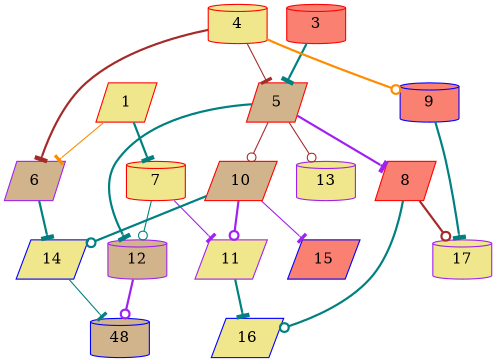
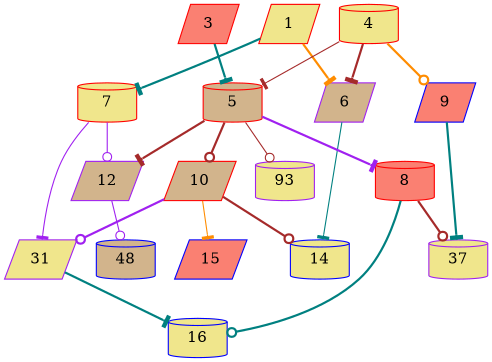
(316, 24) -> (209, 24)
(277, 102) -> (233, 102)
(430, 102) -> (445, 102)
(148, 133) -> (174, 139)
(261, 138) -> (218, 138)
(83, 140) -> (317, 63)
(326, 181) -> (285, 181)
(406, 181) -> (405, 181)
(149, 212) -> (107, 137)
(156, 216) -> (254, 216)
(43, 218) -> (333, 178)
(280, 218) -> (205, 218)
(52, 259) -> (320, 259)
(137, 259) -> (107, 181)
(231, 259) -> (41, 259)
(462, 259) -> (458, 259)
(130, 294) -> (115, 215)
(84, 297) -> none
(247, 338) -> (198, 338)
